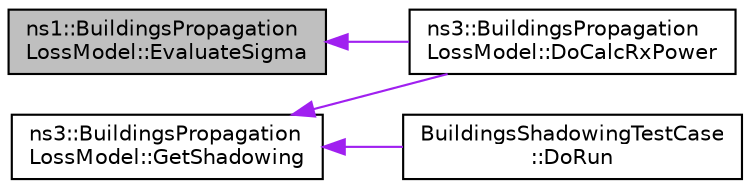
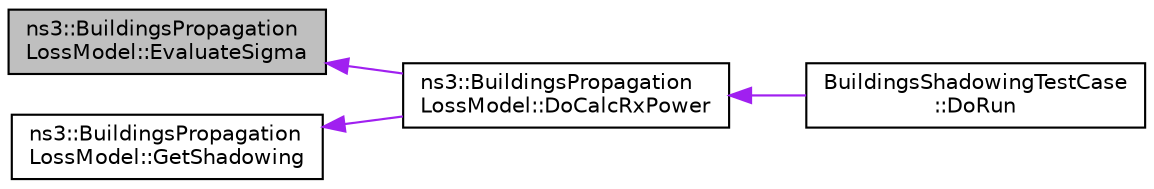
(167, 42) -> (167, 42)
(374, 147) -> (779, 95)
